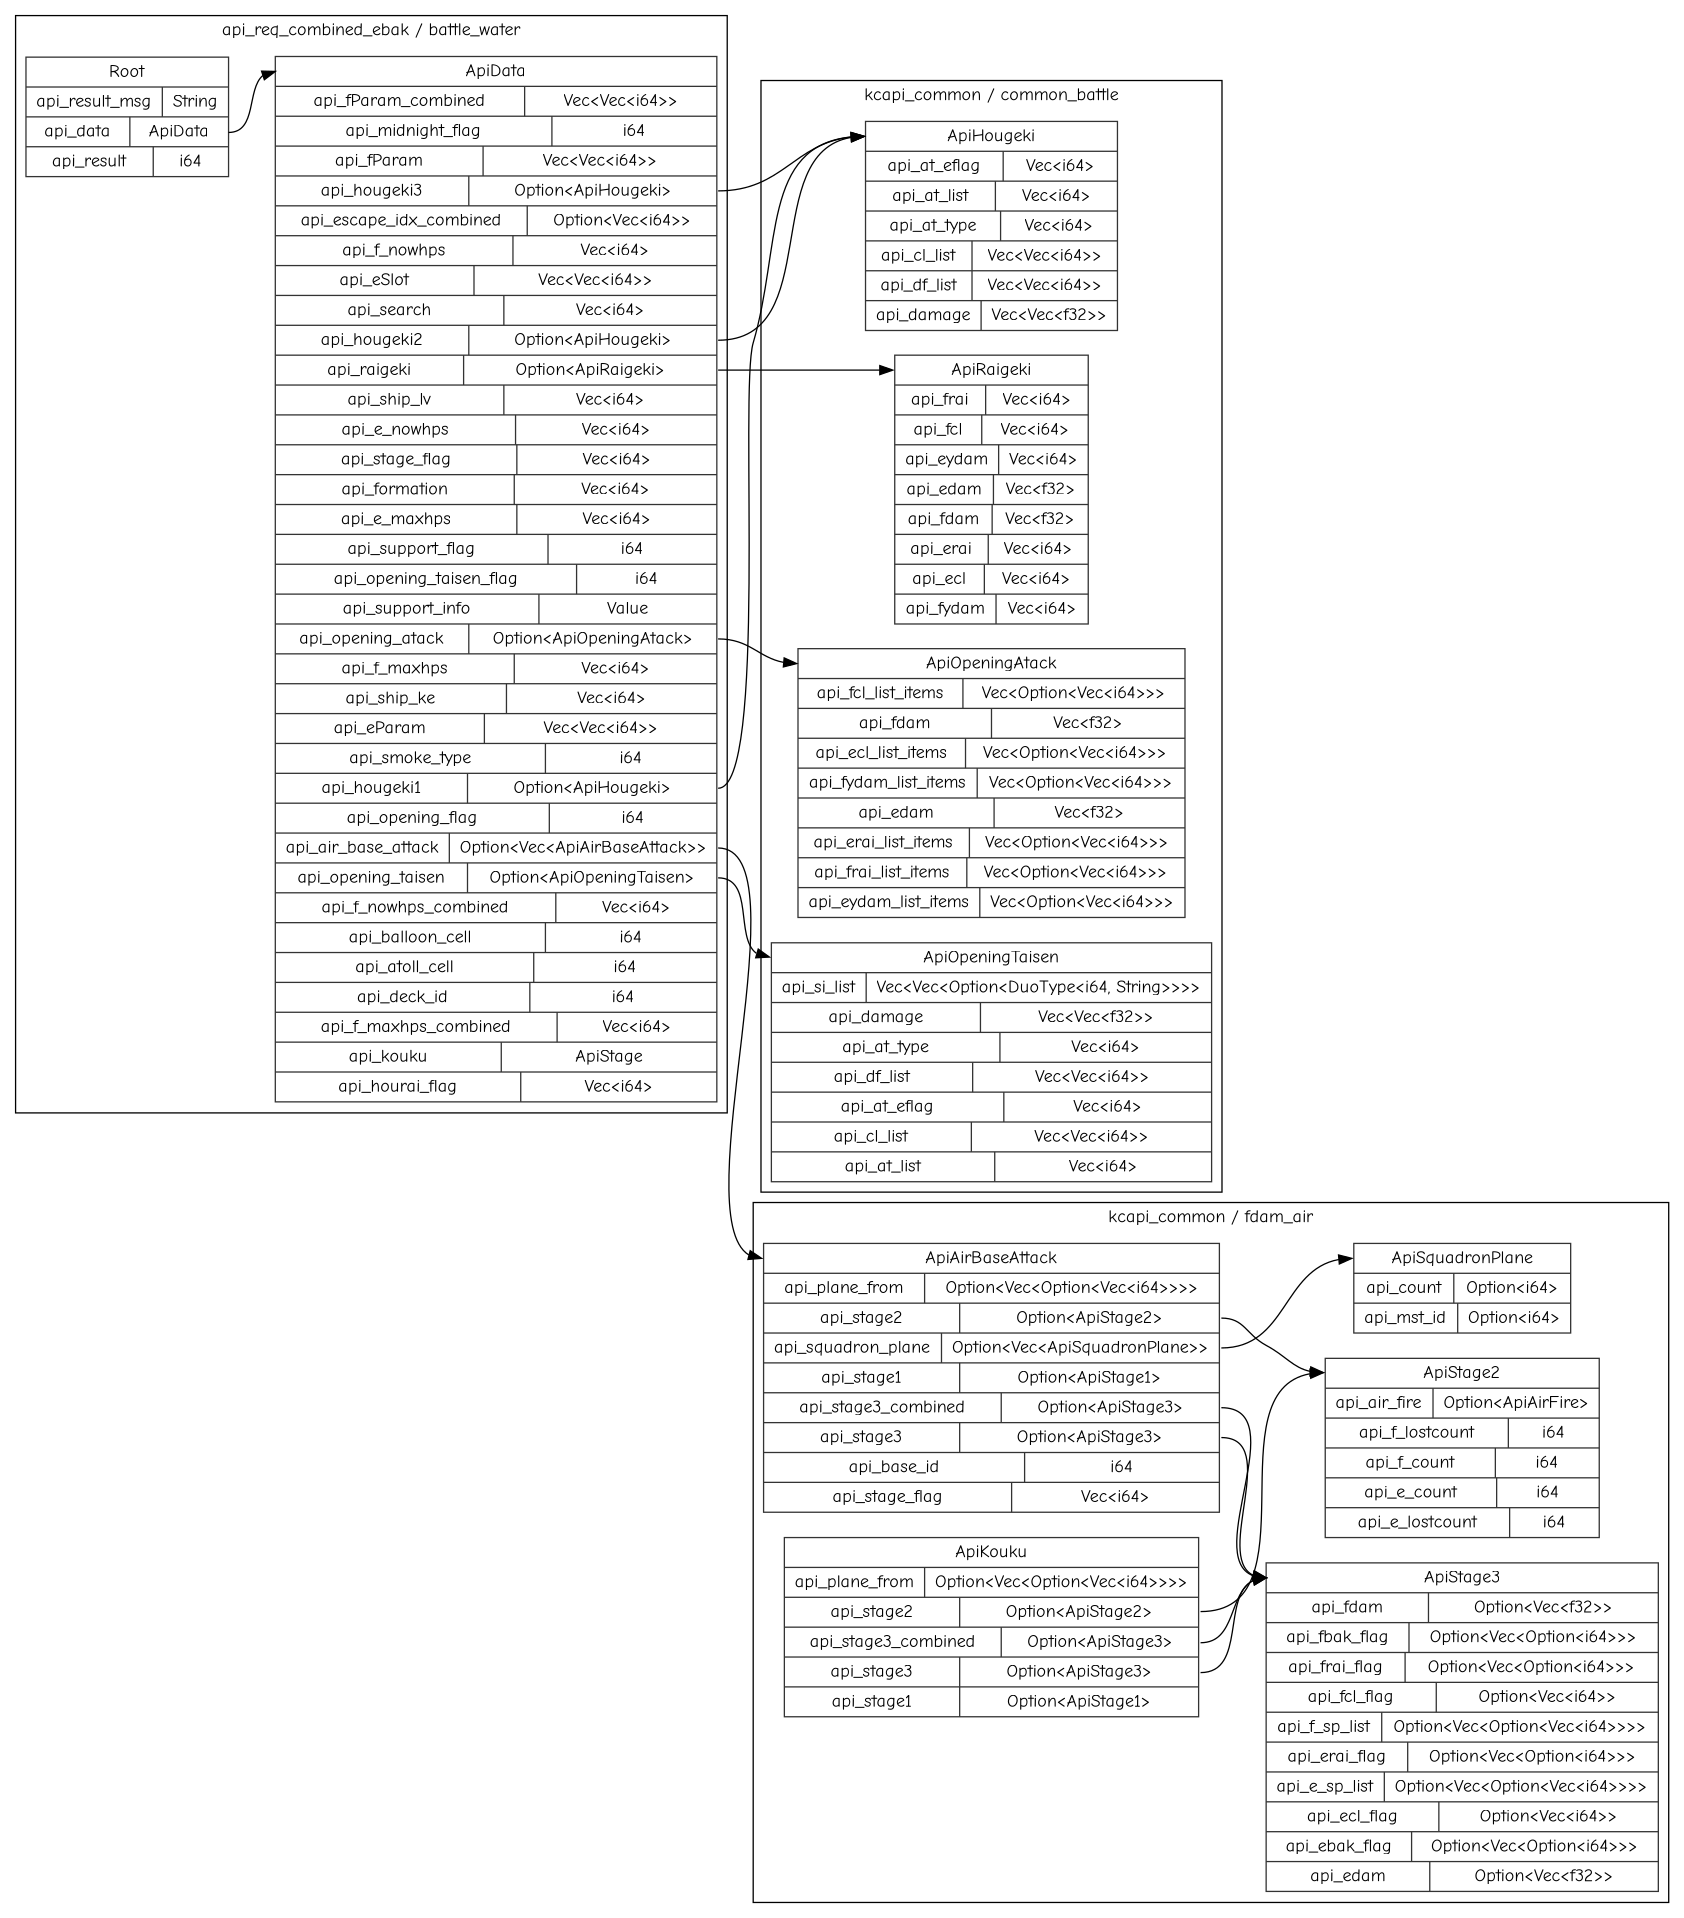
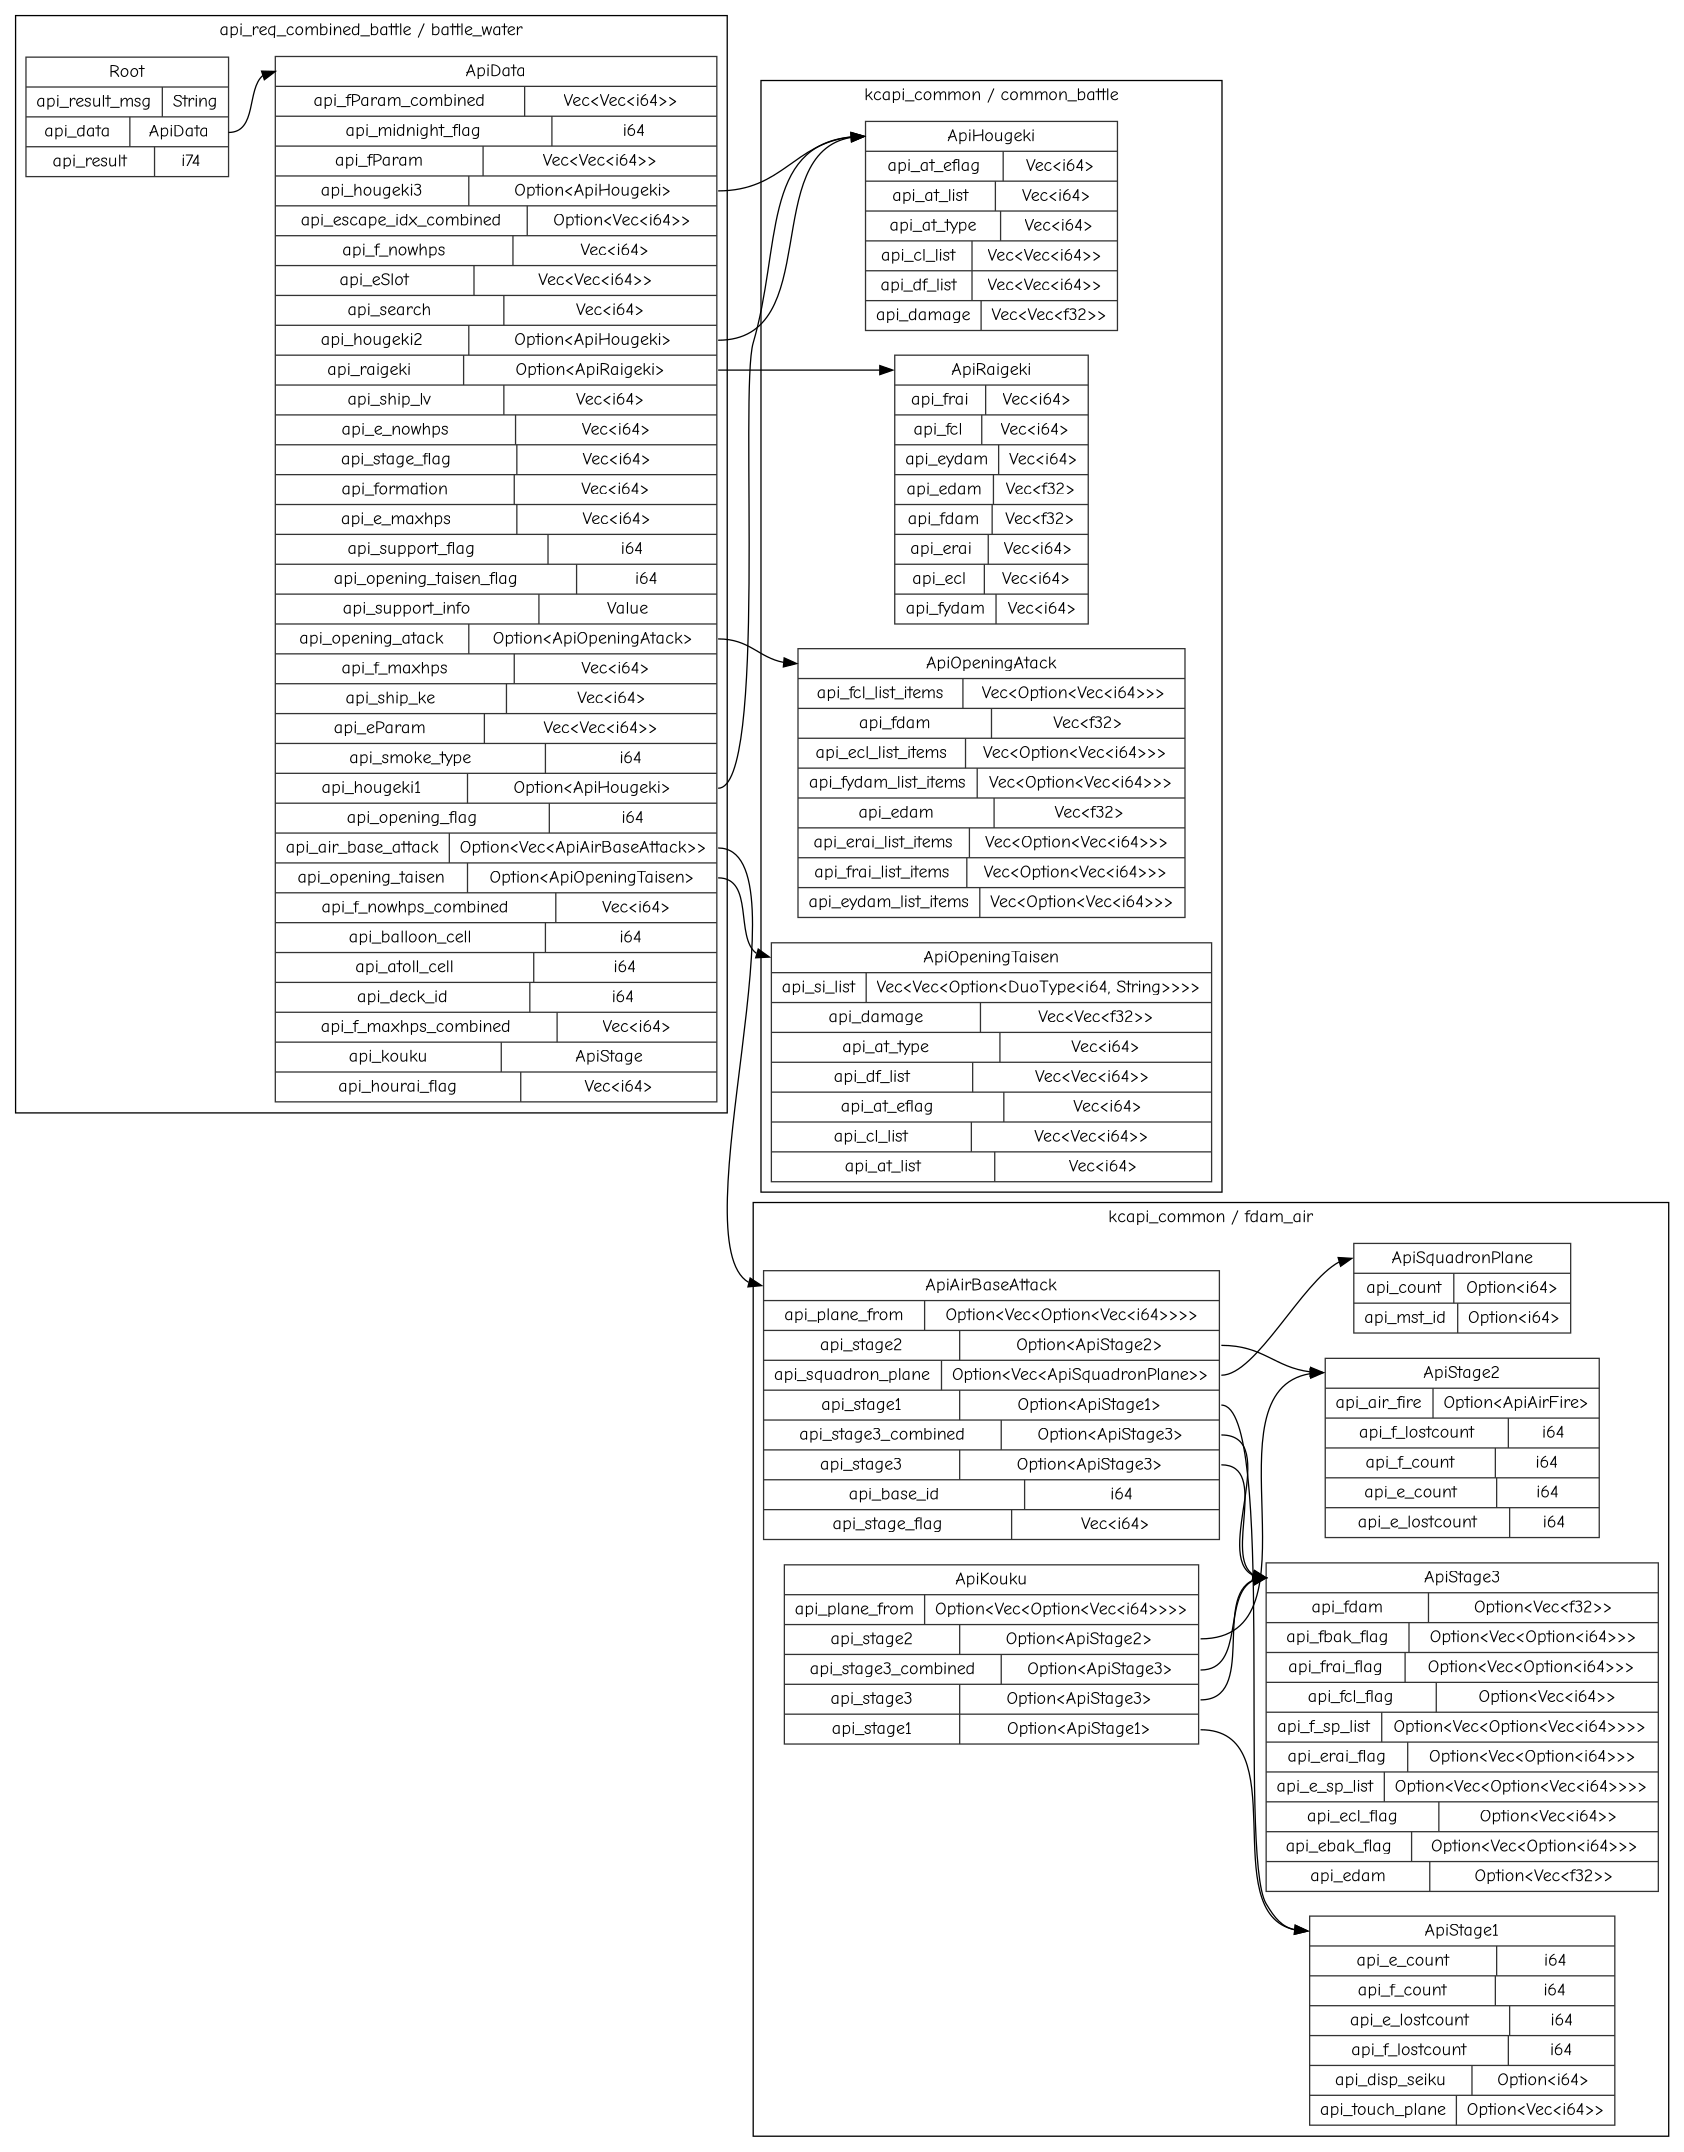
(371, 31) -> (371, 31)
(191, 161) -> (192, 161)
none -> (1462, 2021)
